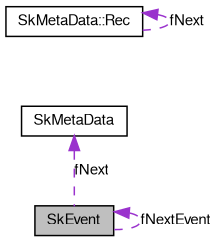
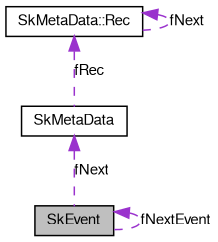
none -> (74, 79)
